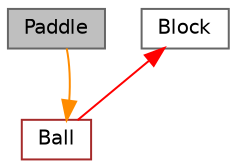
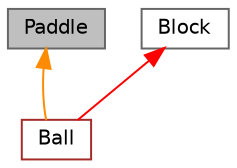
(70, 74) -> (43, 94)
